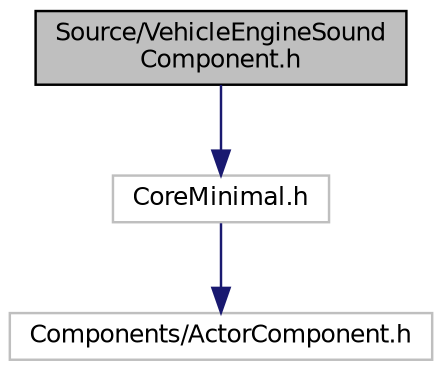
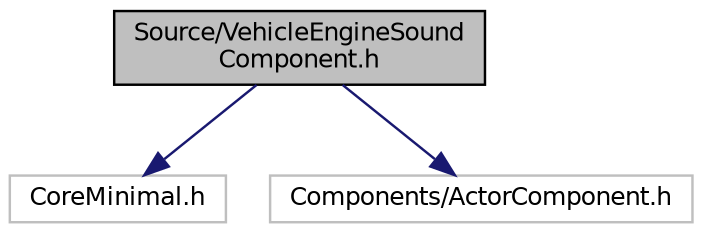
(221, 255) -> (389, 122)
